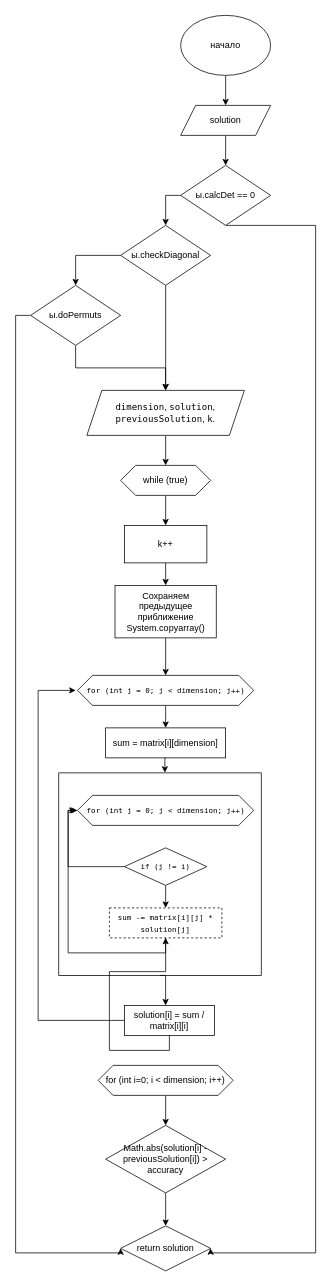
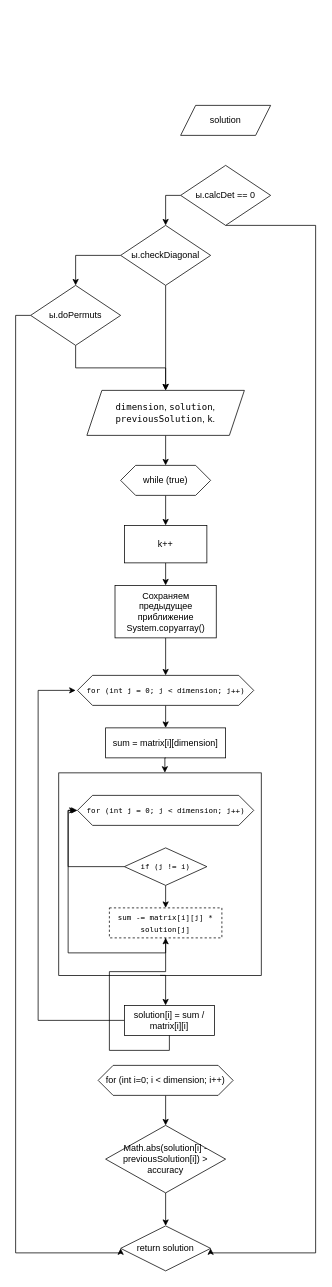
(225, 45) -> none
(225, 87) -> none
(225, 147) -> none
